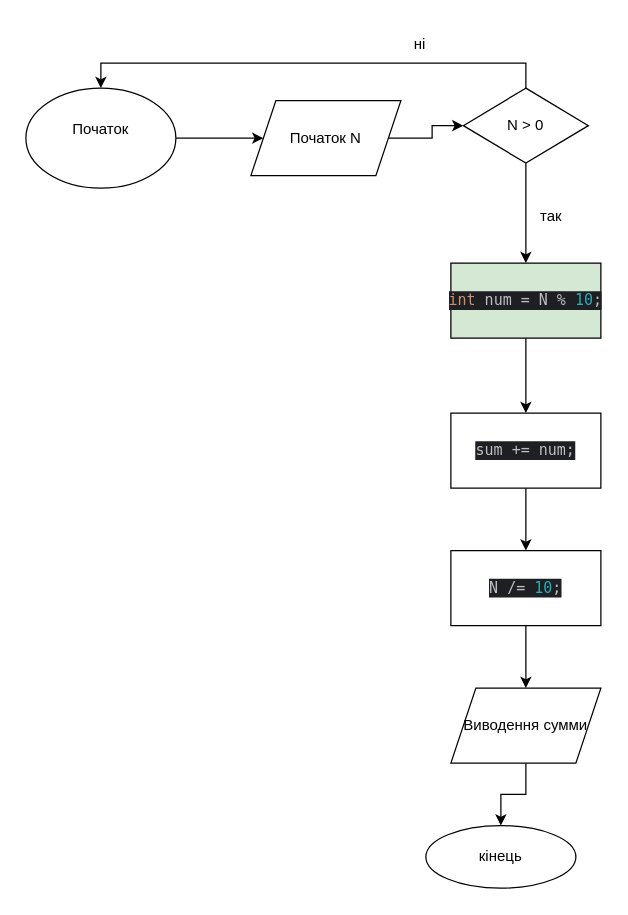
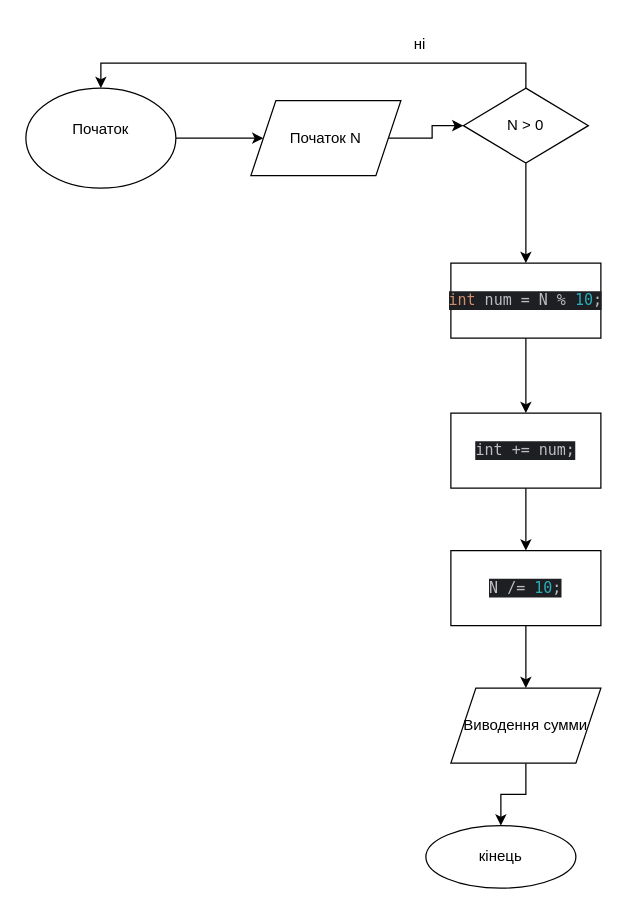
(551, 226) -> none
(526, 301) -> (526, 301)
(526, 451) -> (526, 451)
